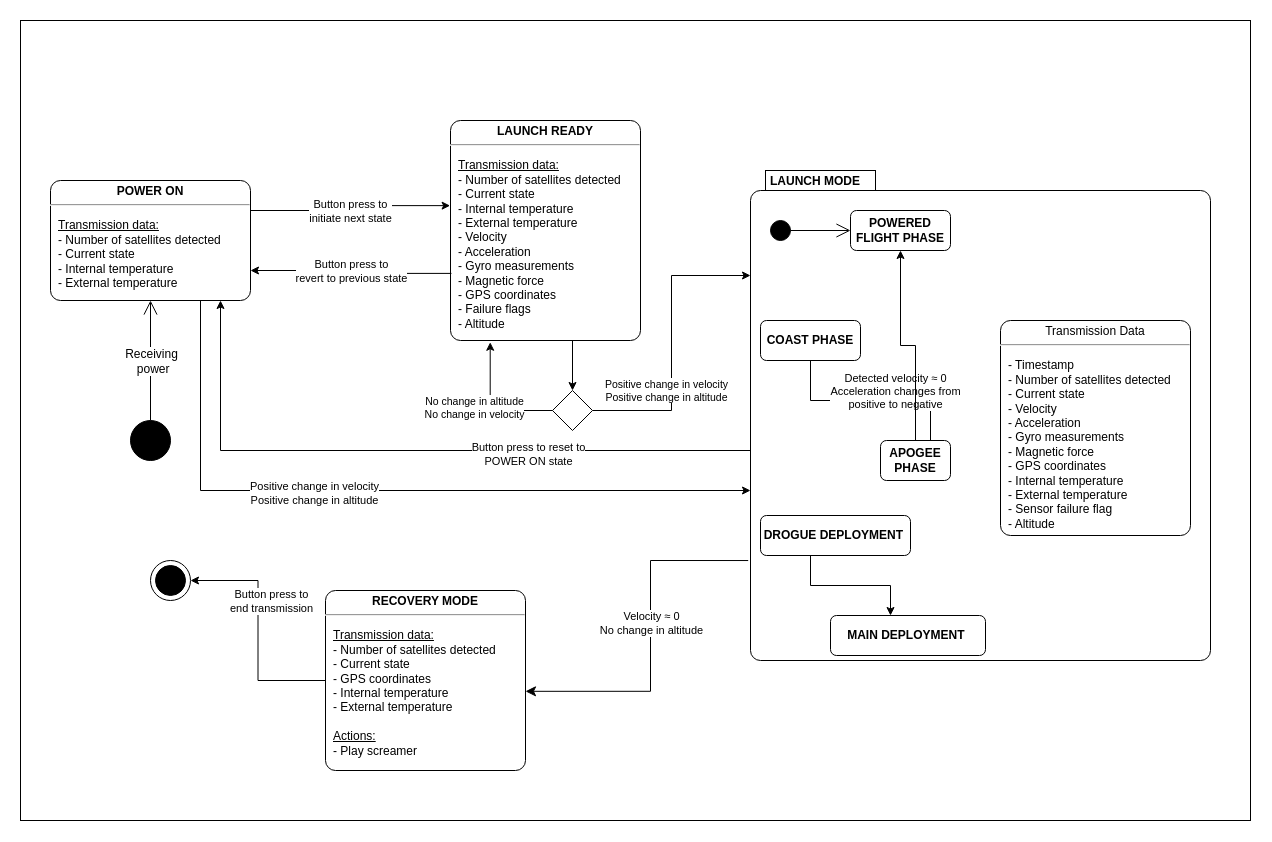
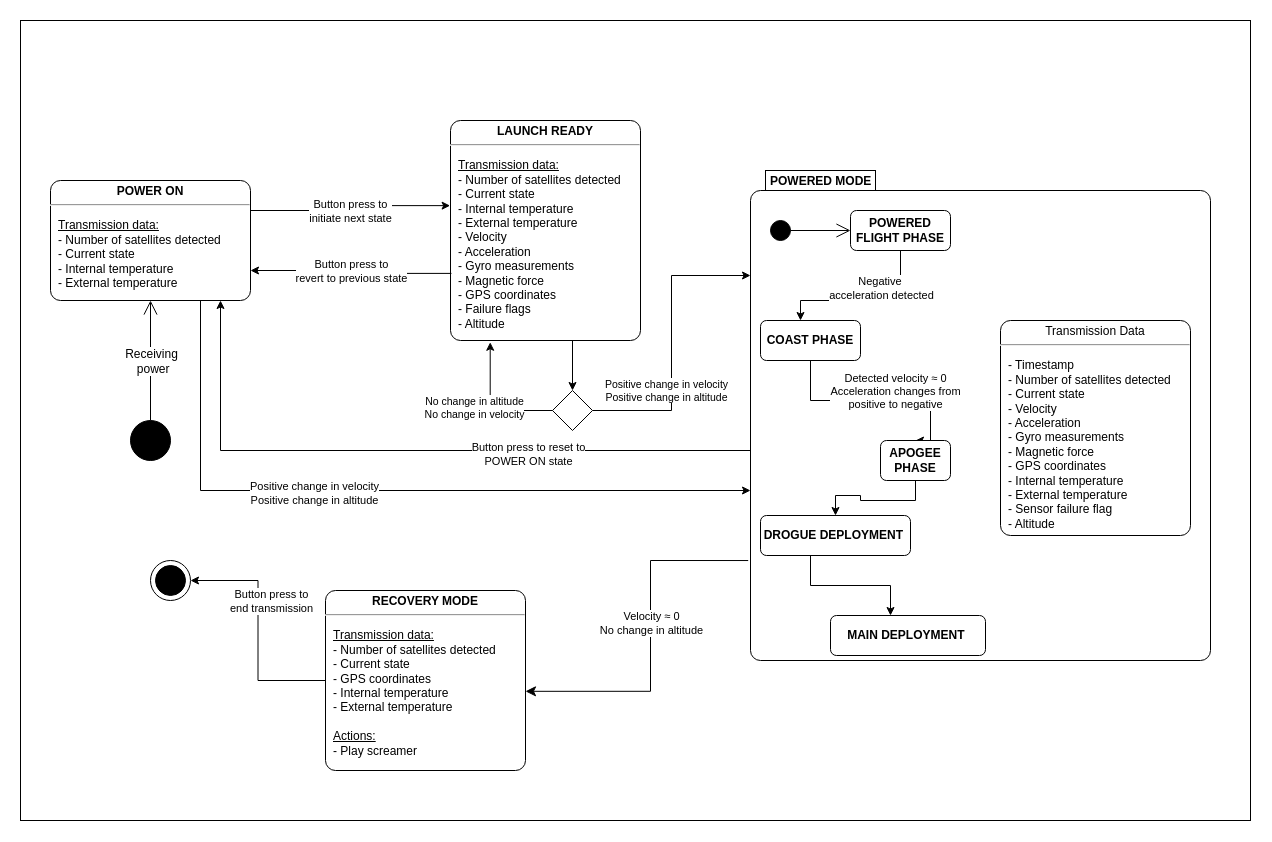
(805, 181) -> (809, 181)
none -> (844, 301)
(916, 364) -> (877, 501)
(922, 441) -> (923, 441)
